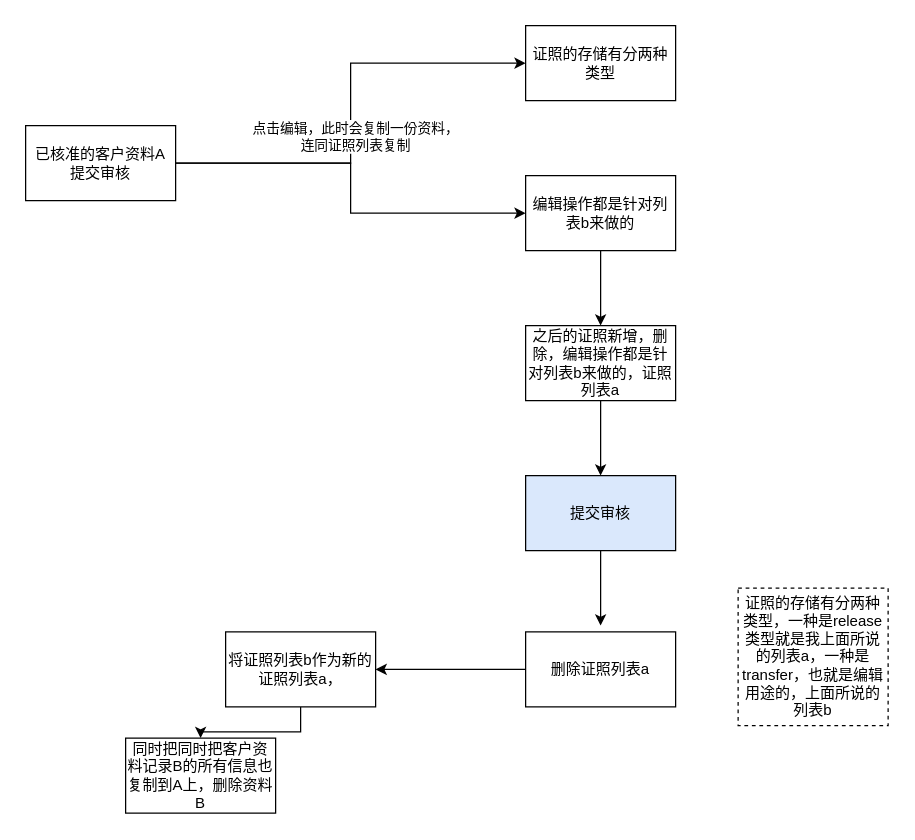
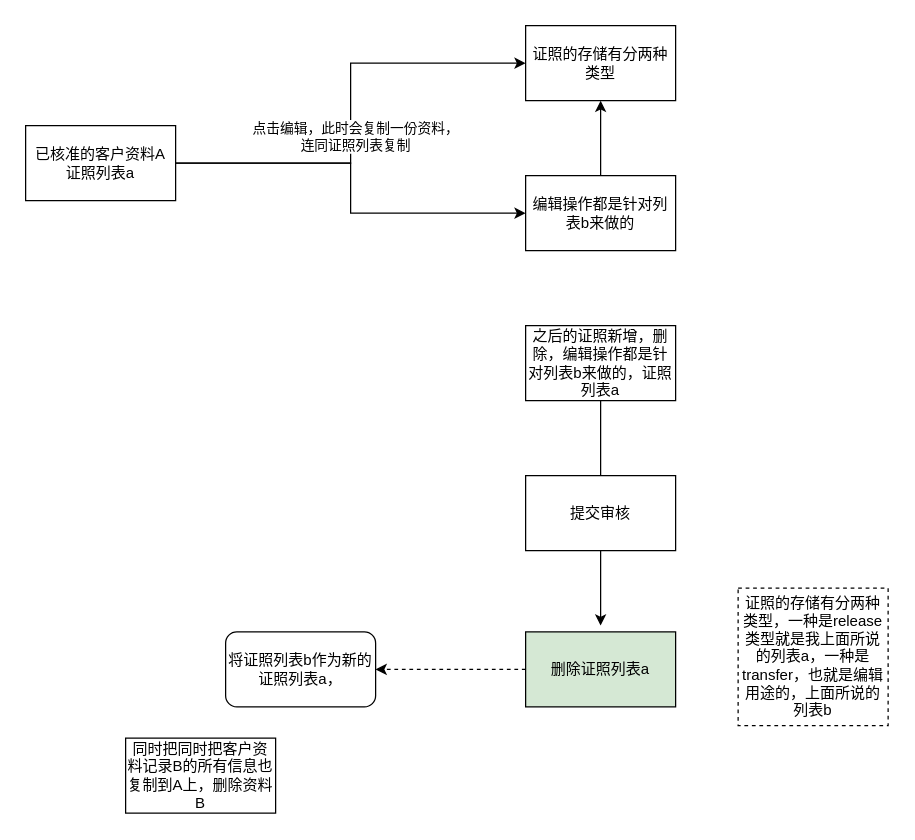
(101, 163) -> (101, 163)
(601, 284) -> (601, 143)
(601, 465) -> (601, 468)
(601, 513) -> (601, 513)
(301, 669) -> (301, 669)
(454, 669) -> (454, 669)
(601, 669) -> (601, 669)
(263, 732) -> none
